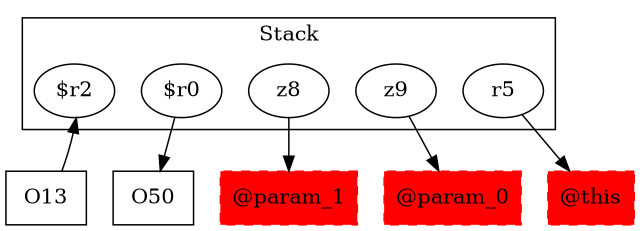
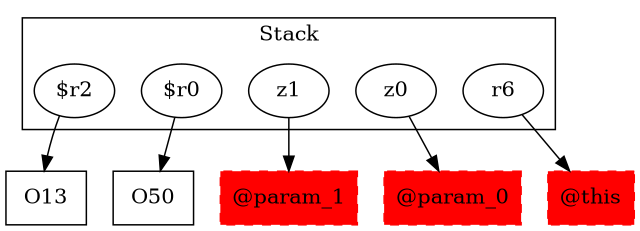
(289, 91) -> (289, 91)
(396, 91) -> (396, 91)
(503, 91) -> (503, 91)
(68, 152) -> (52, 139)
